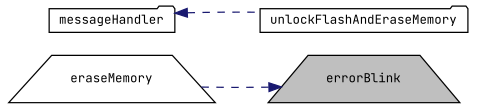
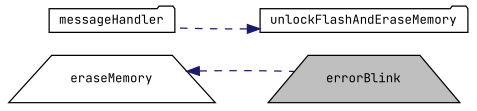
(224, 12) -> (211, 29)
(235, 87) -> (247, 71)
